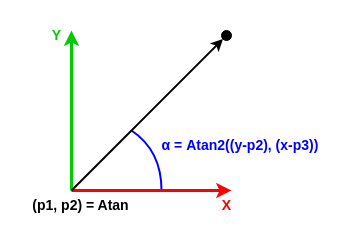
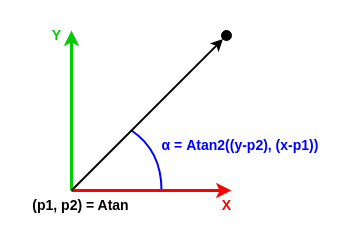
(241, 146) -> (241, 146)
